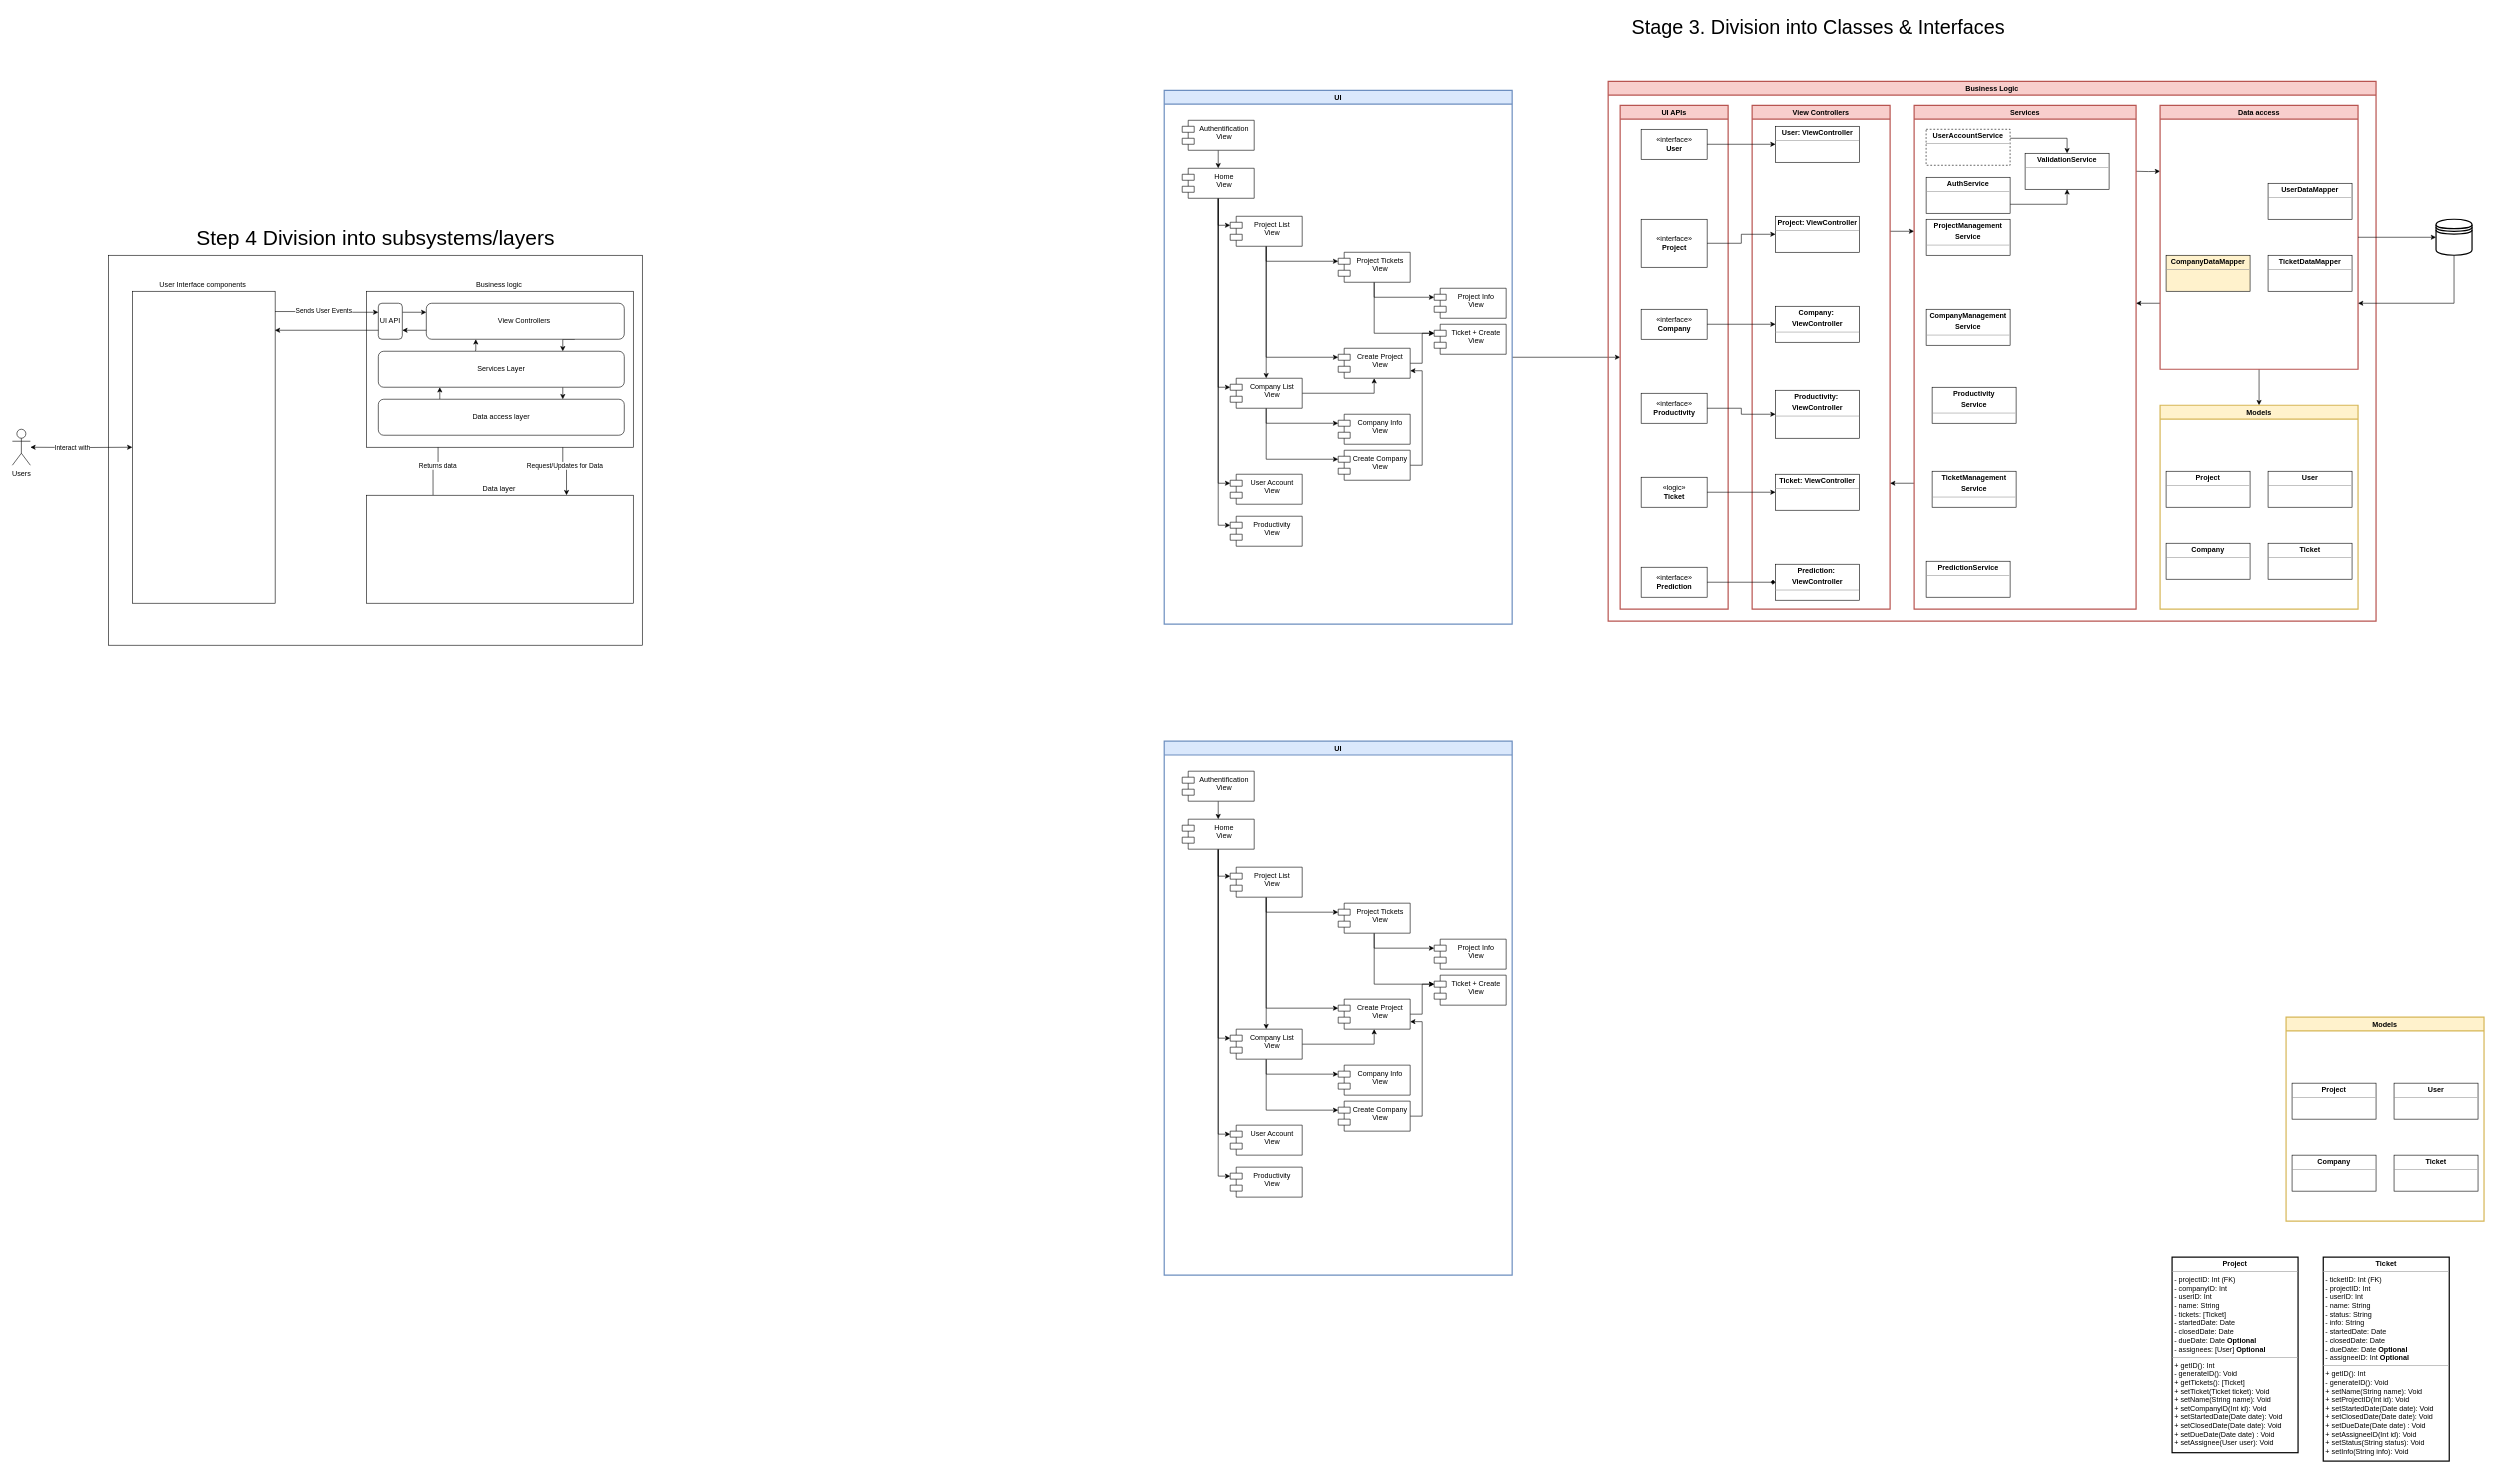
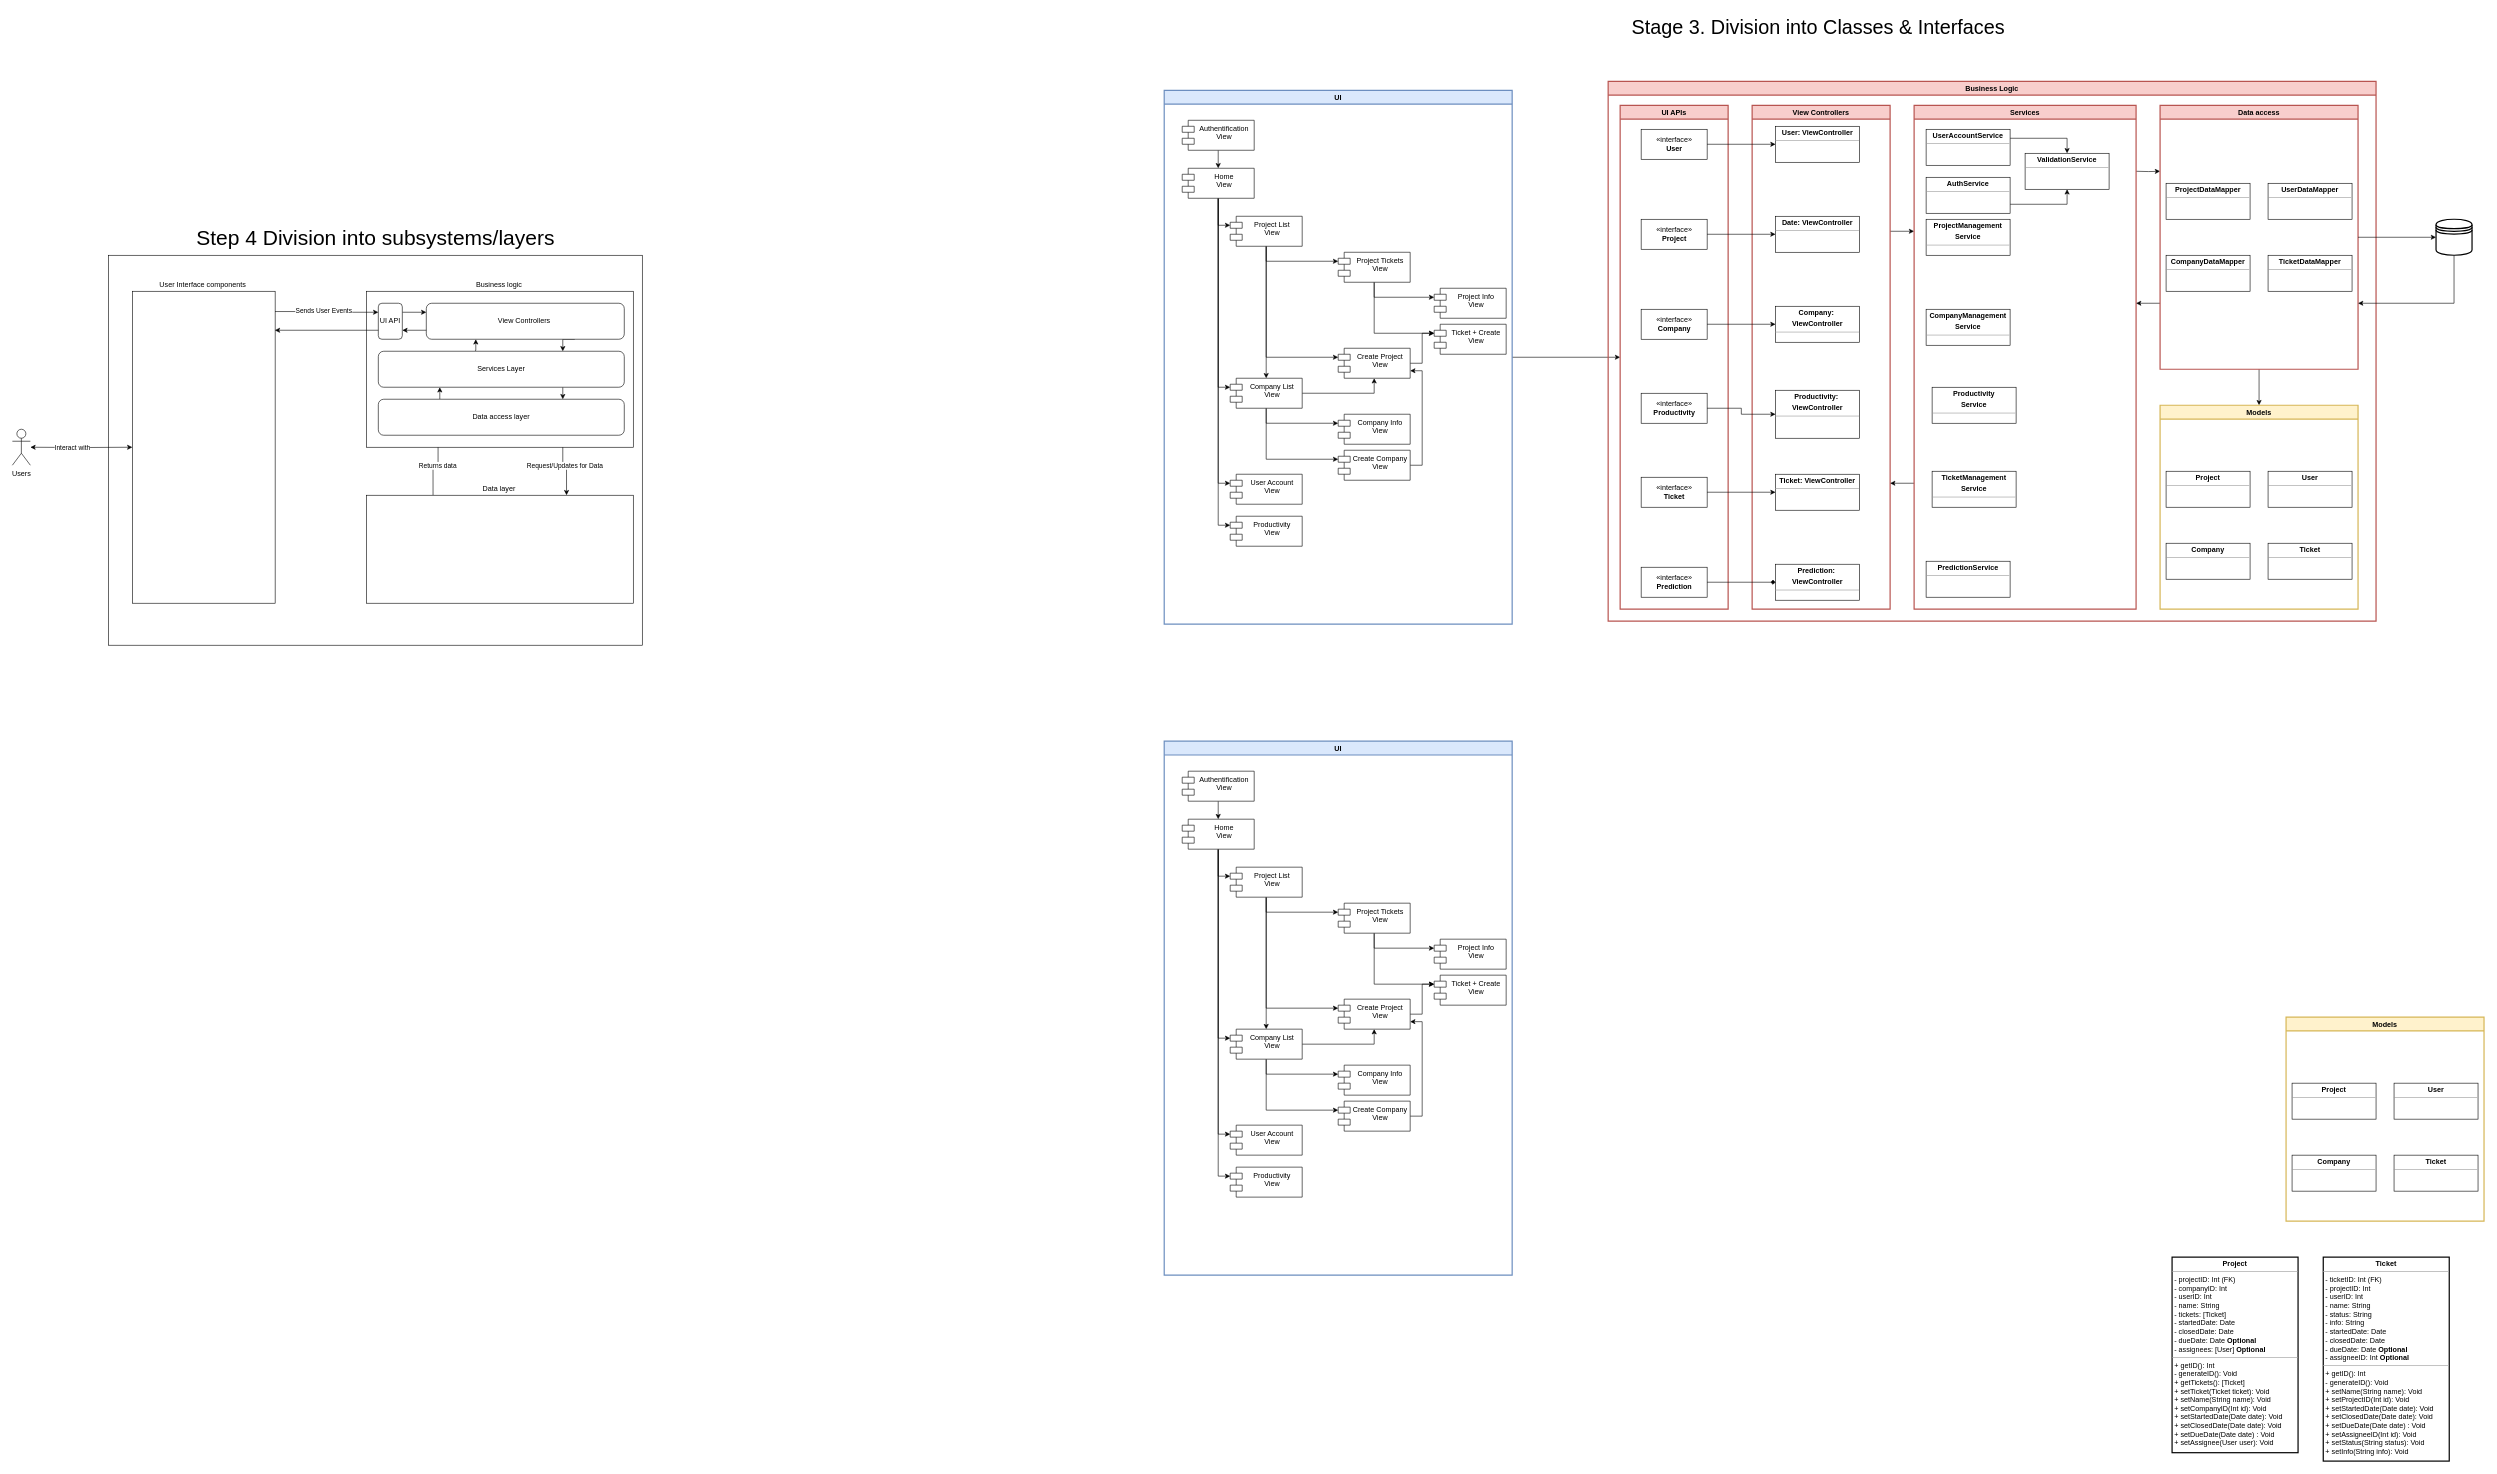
(1968, 147) -> (1968, 147)
none -> (2208, 201)
(1817, 221) -> (1811, 221)
(1674, 243) -> (1674, 234)
(2208, 273) -> (2208, 273)
(1675, 492) -> (1675, 492)
